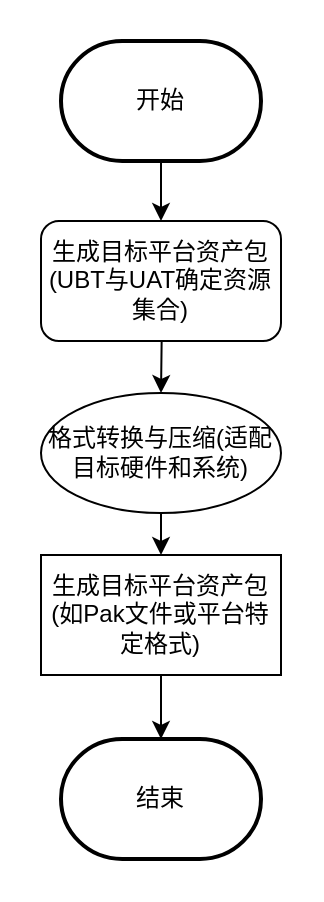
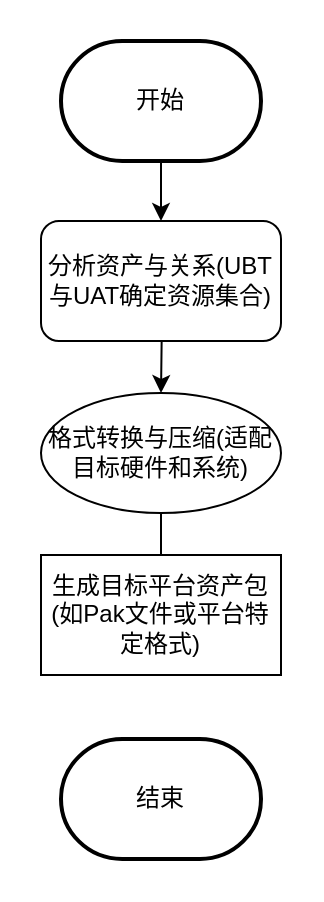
(161, 281) -> (161, 281)
(161, 540) -> (161, 545)
(161, 714) -> none
